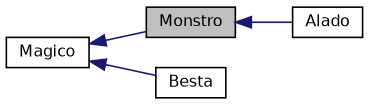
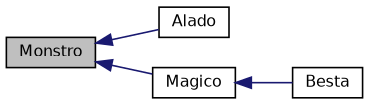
(126, 36) -> (132, 70)
